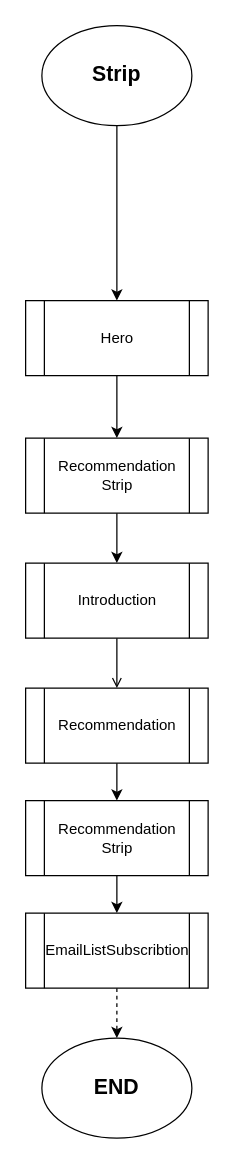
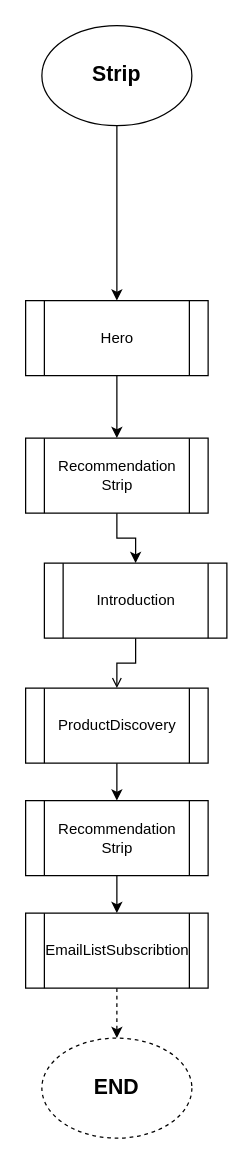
(117, 601) -> (136, 601)
(118, 726) -> (118, 726)
(117, 1088) -> (117, 1088)
